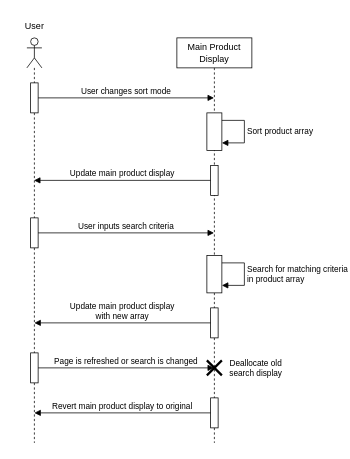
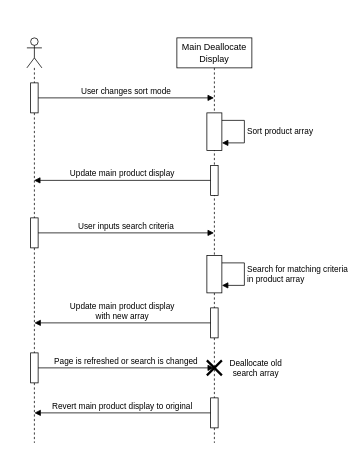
(34, 27) -> none
(214, 53) -> (214, 53)
(256, 368) -> (256, 368)
